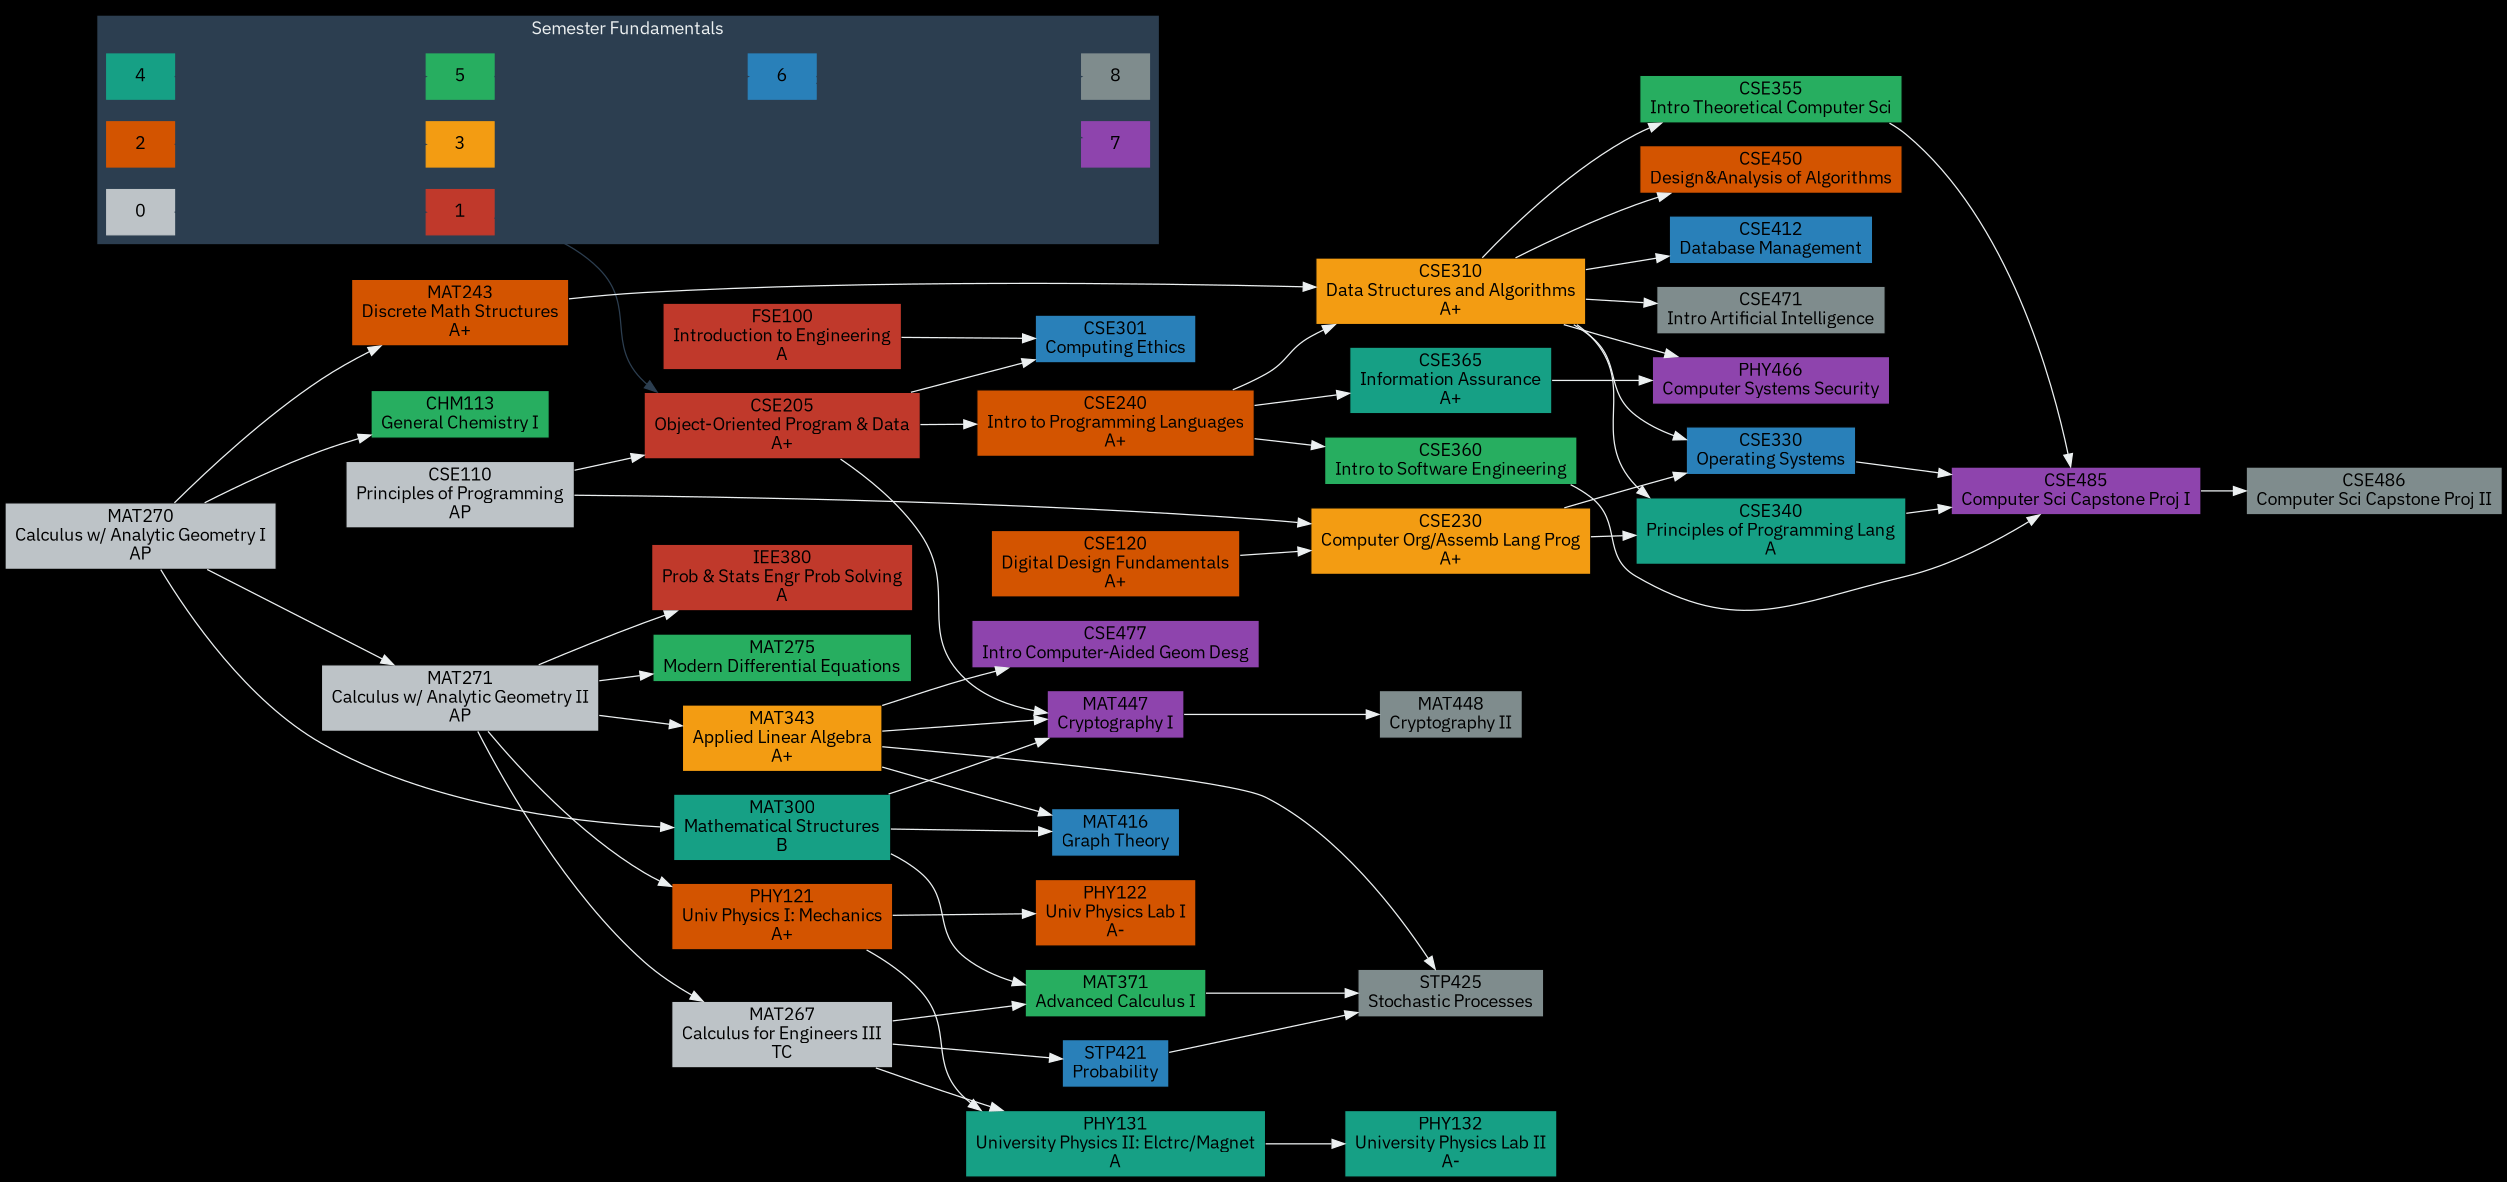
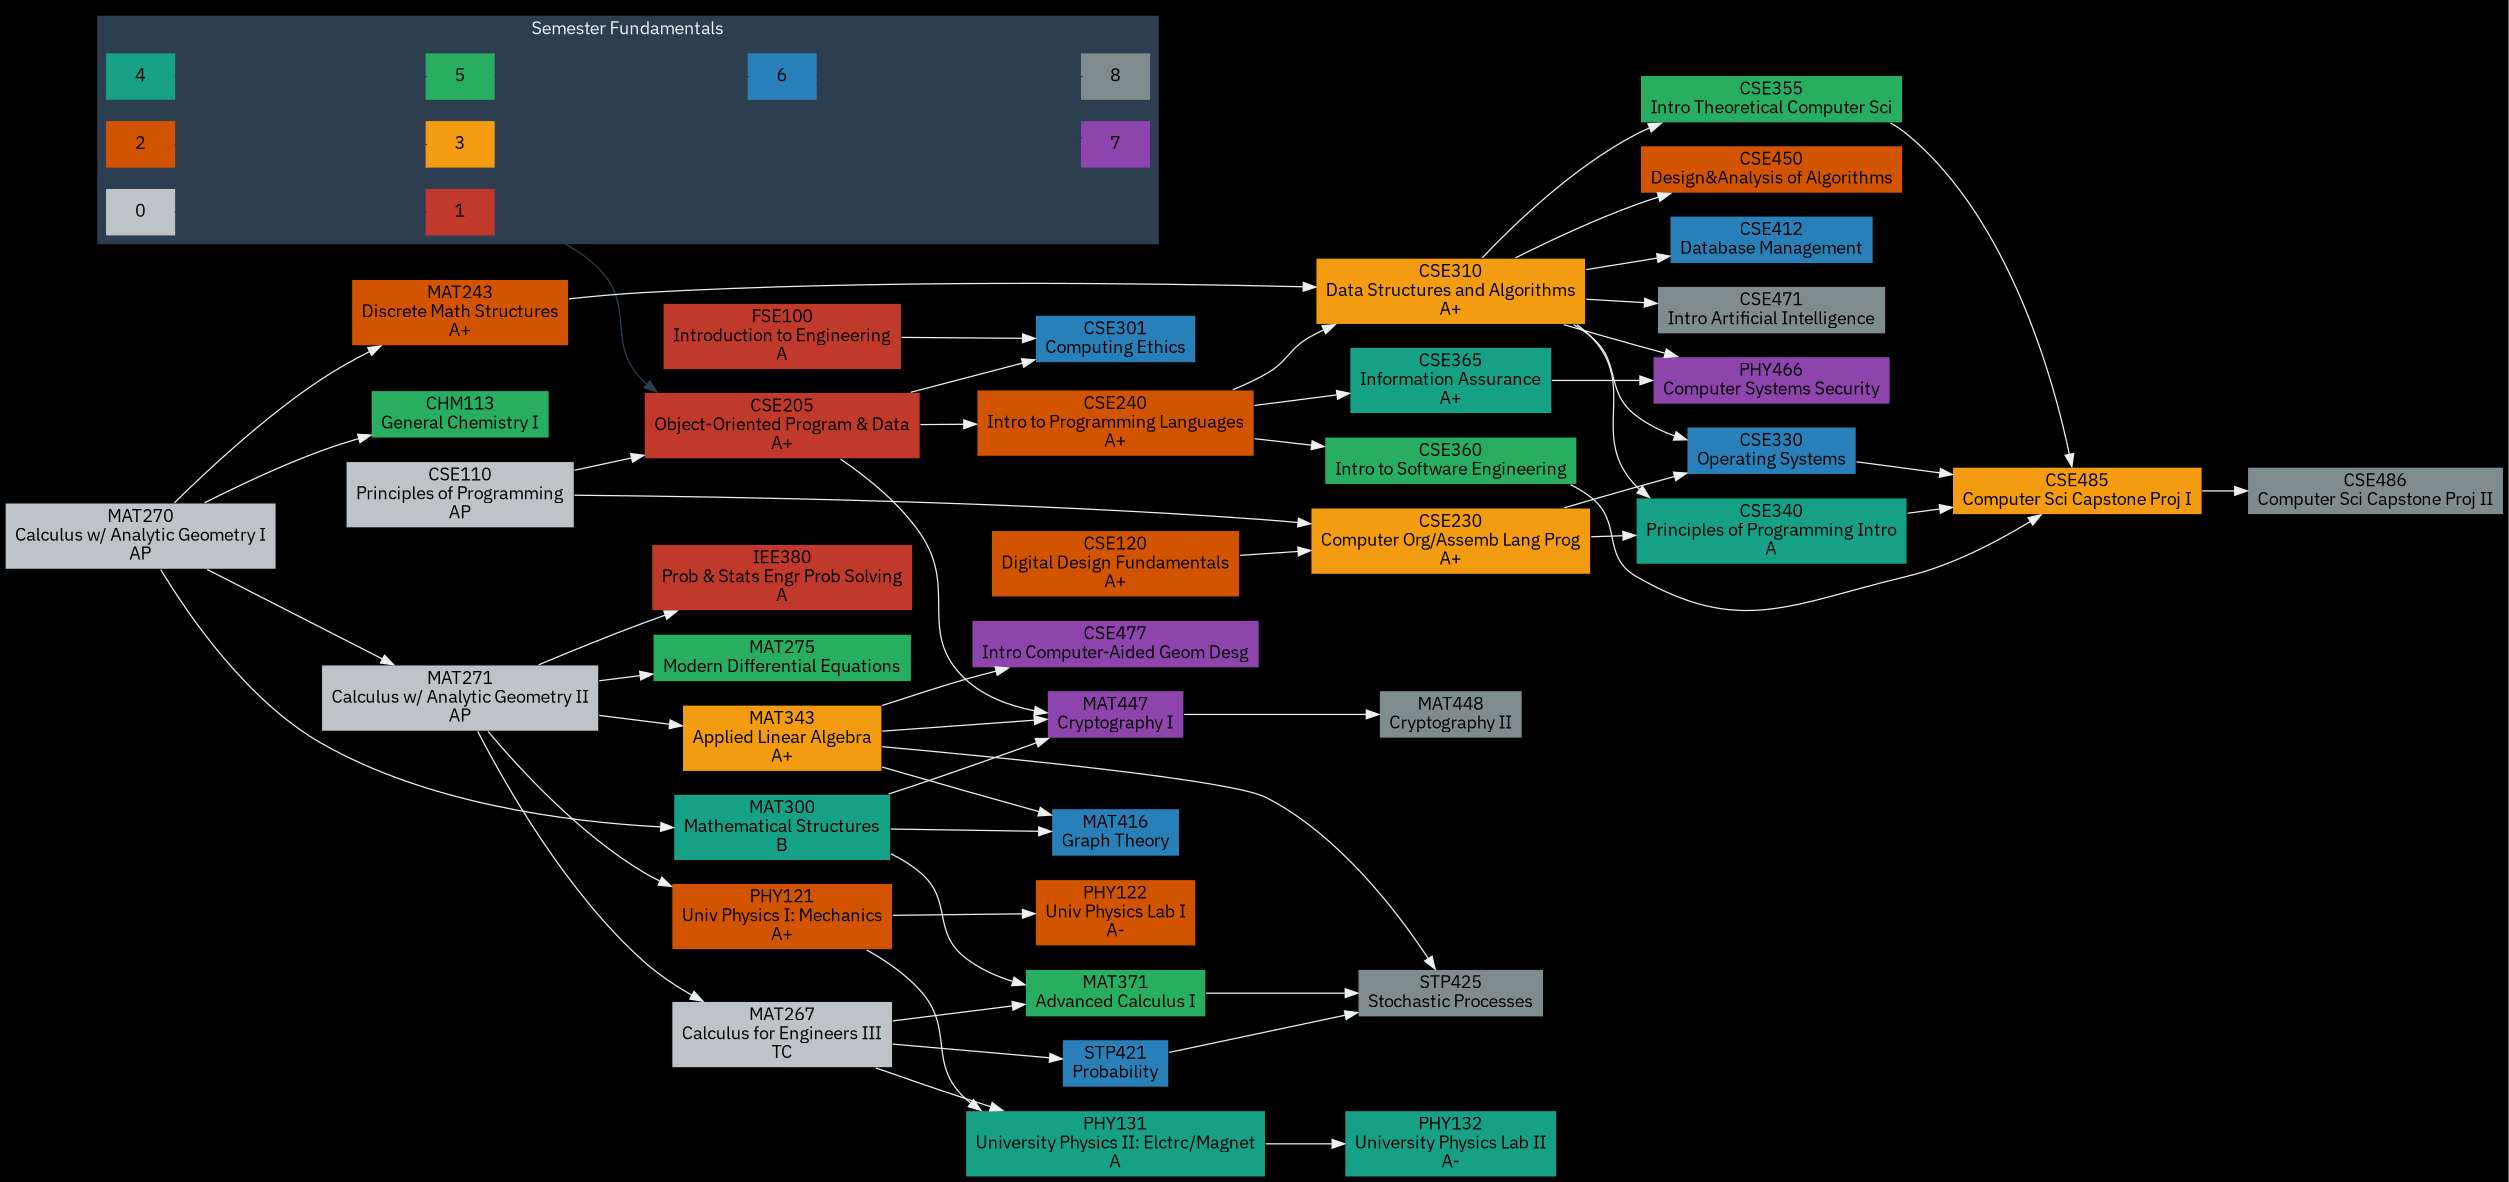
(2076, 491) -> (2077, 491)
(1771, 531) -> (1772, 531)
